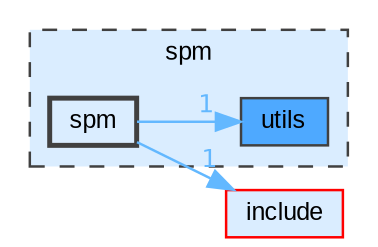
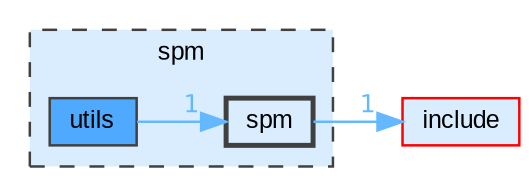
(176, 122) -> (169, 122)
